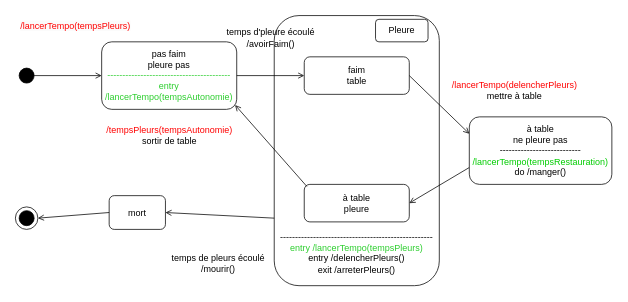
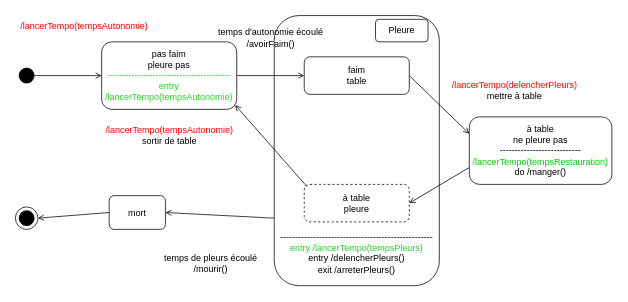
(81, 26) -> (87, 31)
(271, 38) -> (271, 38)
(170, 135) -> (170, 135)
(357, 203) -> (357, 203)
(218, 263) -> (210, 263)
